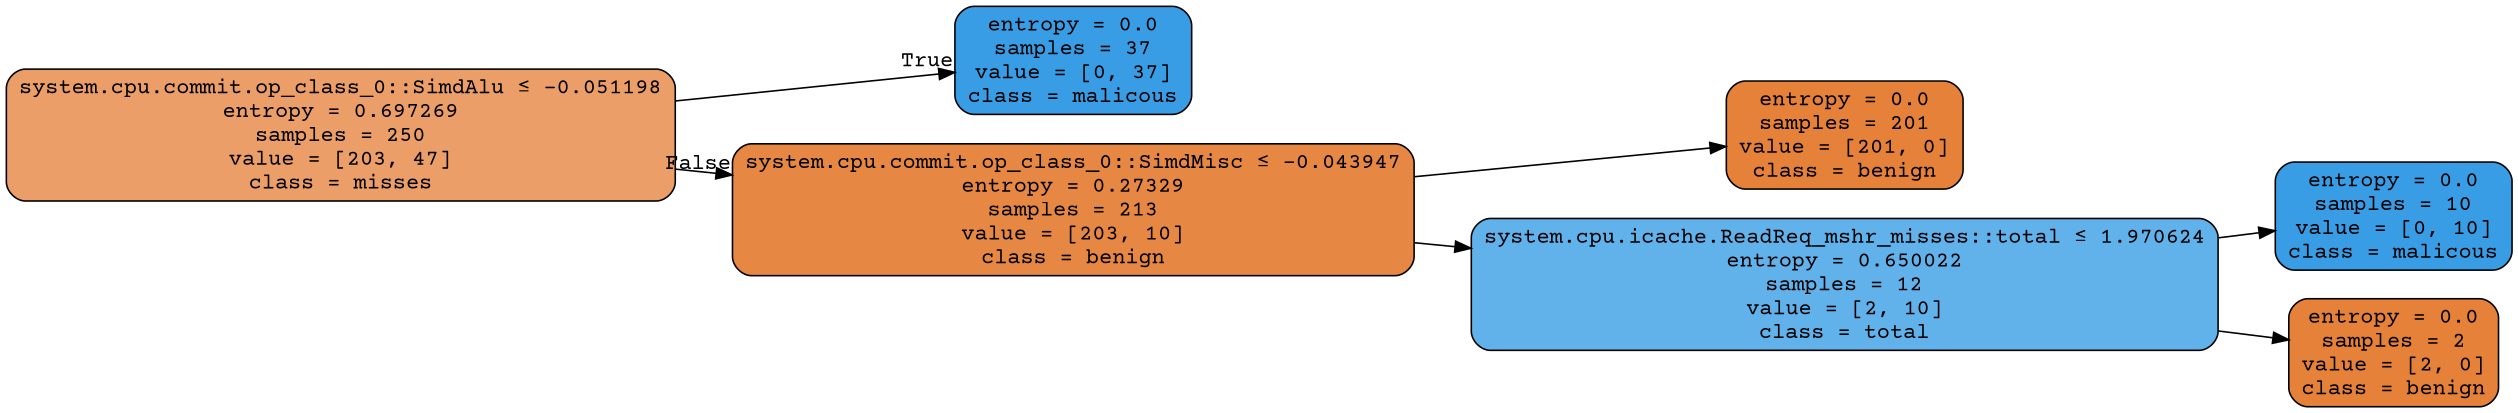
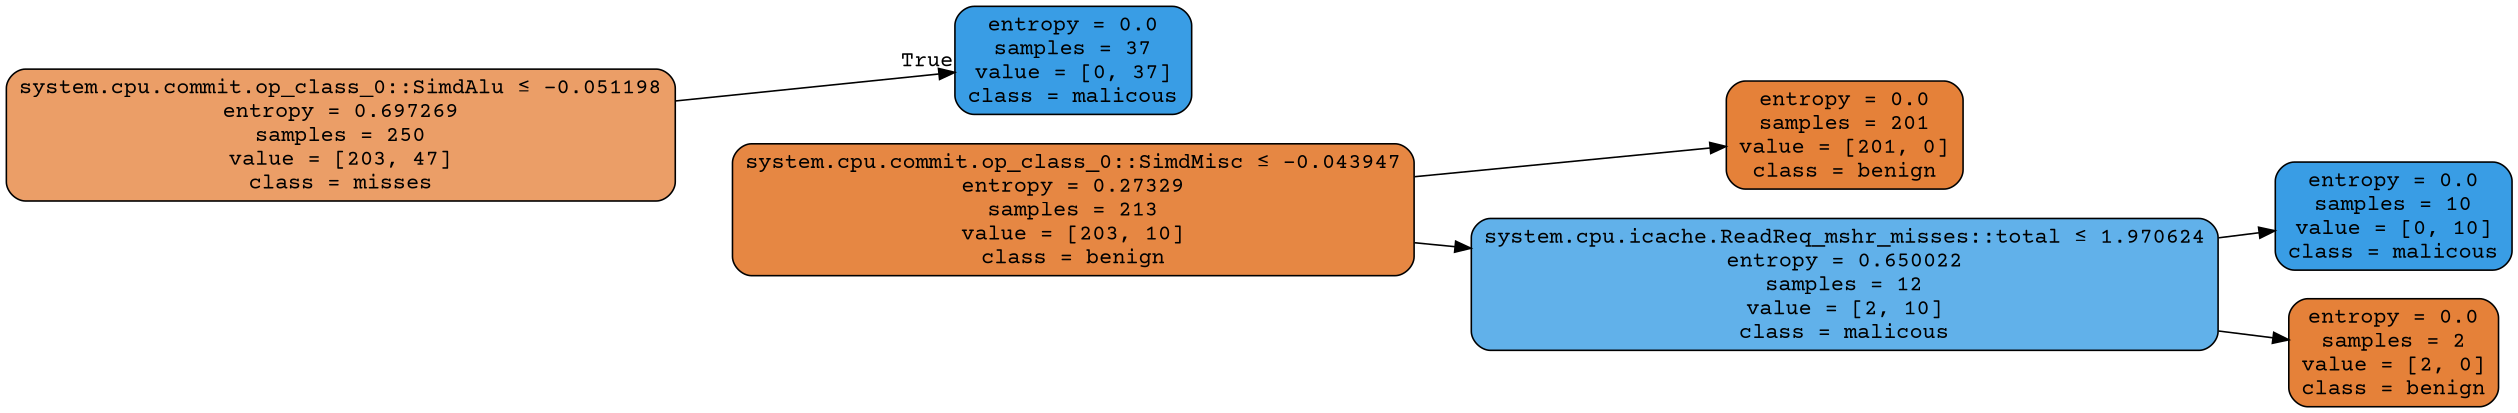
(696, 171) -> none
(1845, 331) -> (1845, 331)
